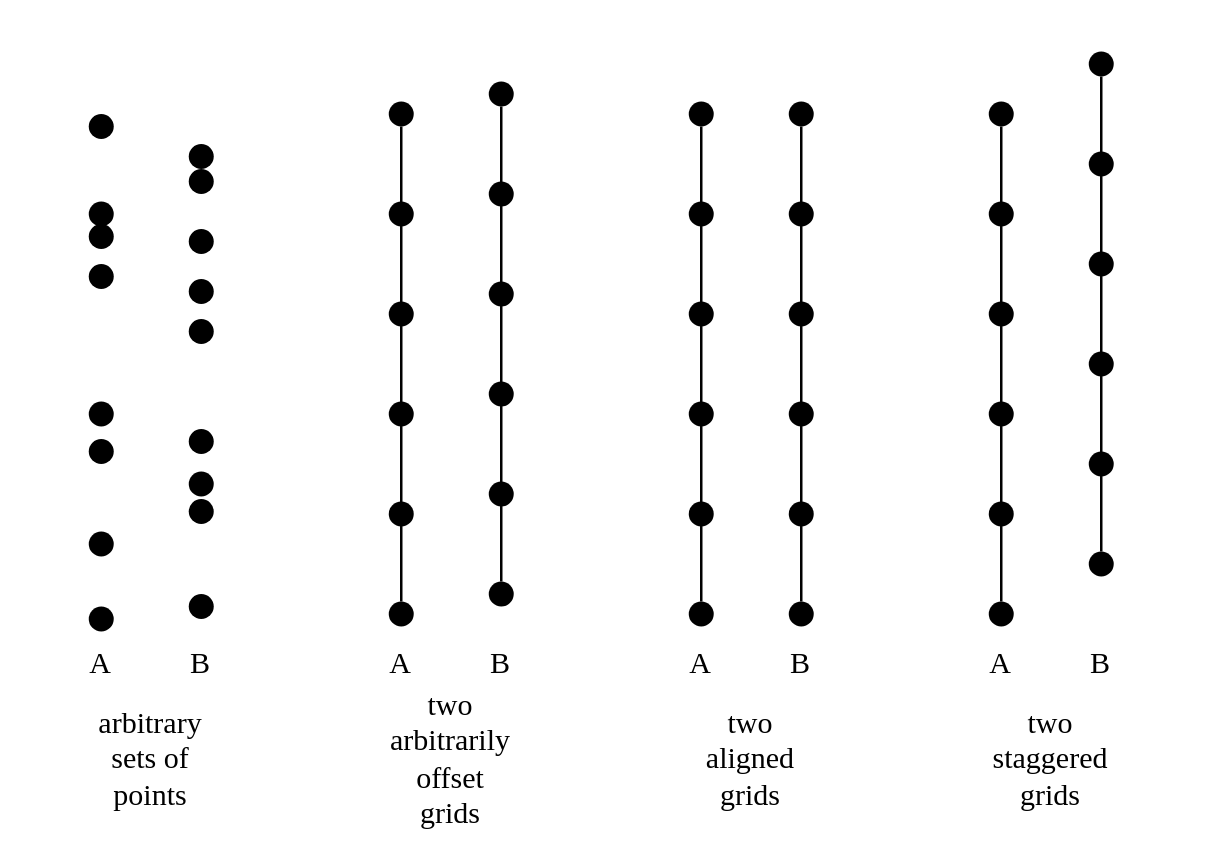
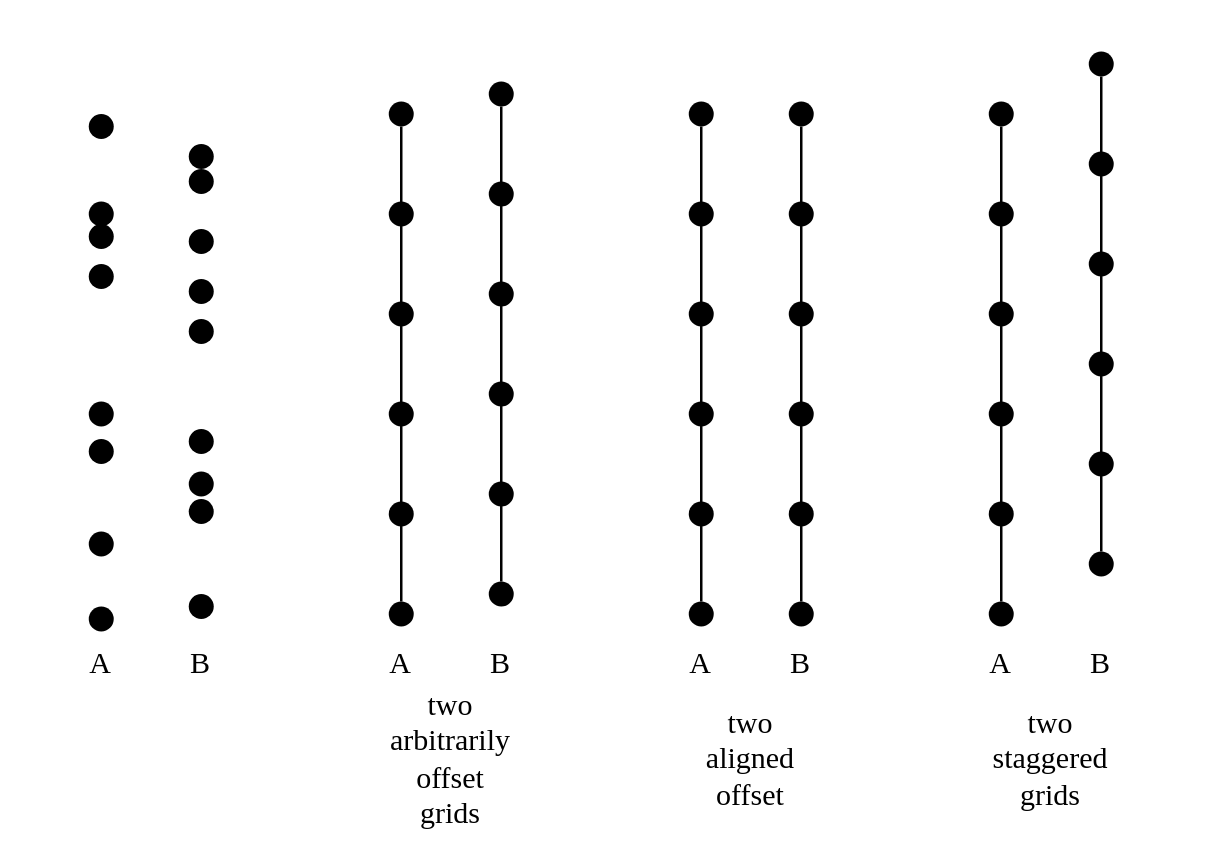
(151, 758) -> none
(751, 759) -> (751, 759)
